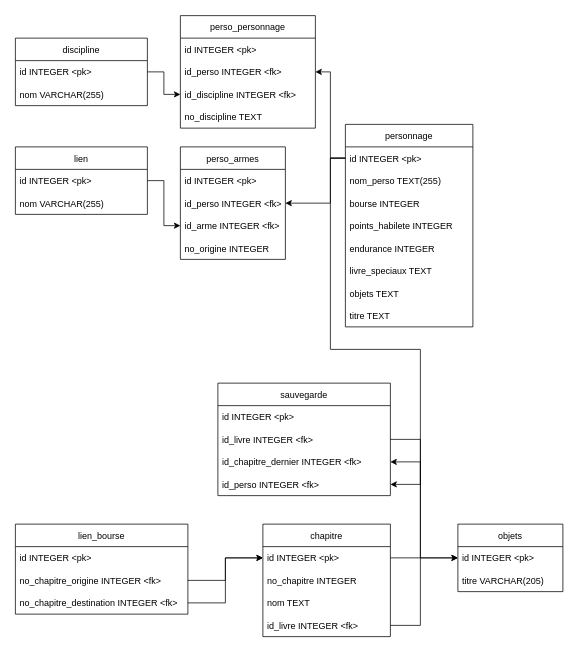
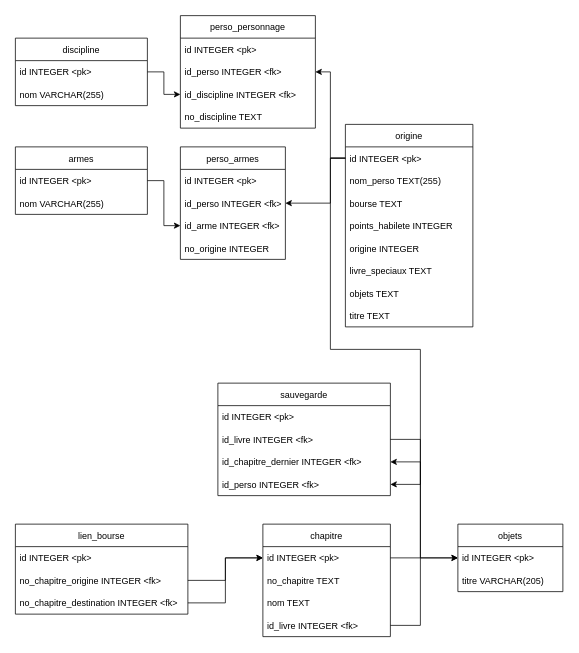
(409, 136) -> (409, 136)
(81, 158) -> (81, 158)
(384, 203) -> (376, 203)
(391, 248) -> (384, 248)
(313, 581) -> (305, 581)
